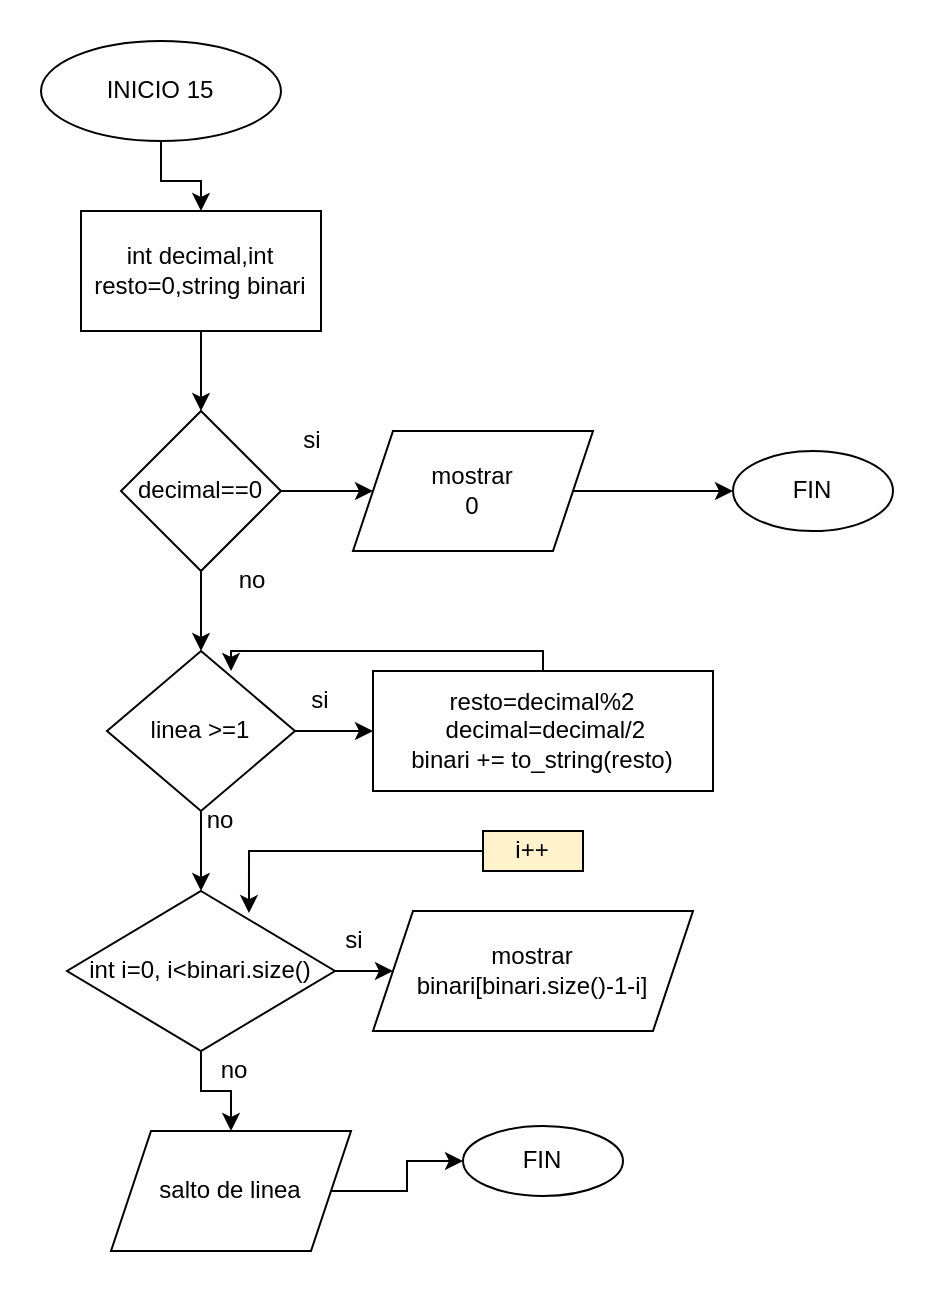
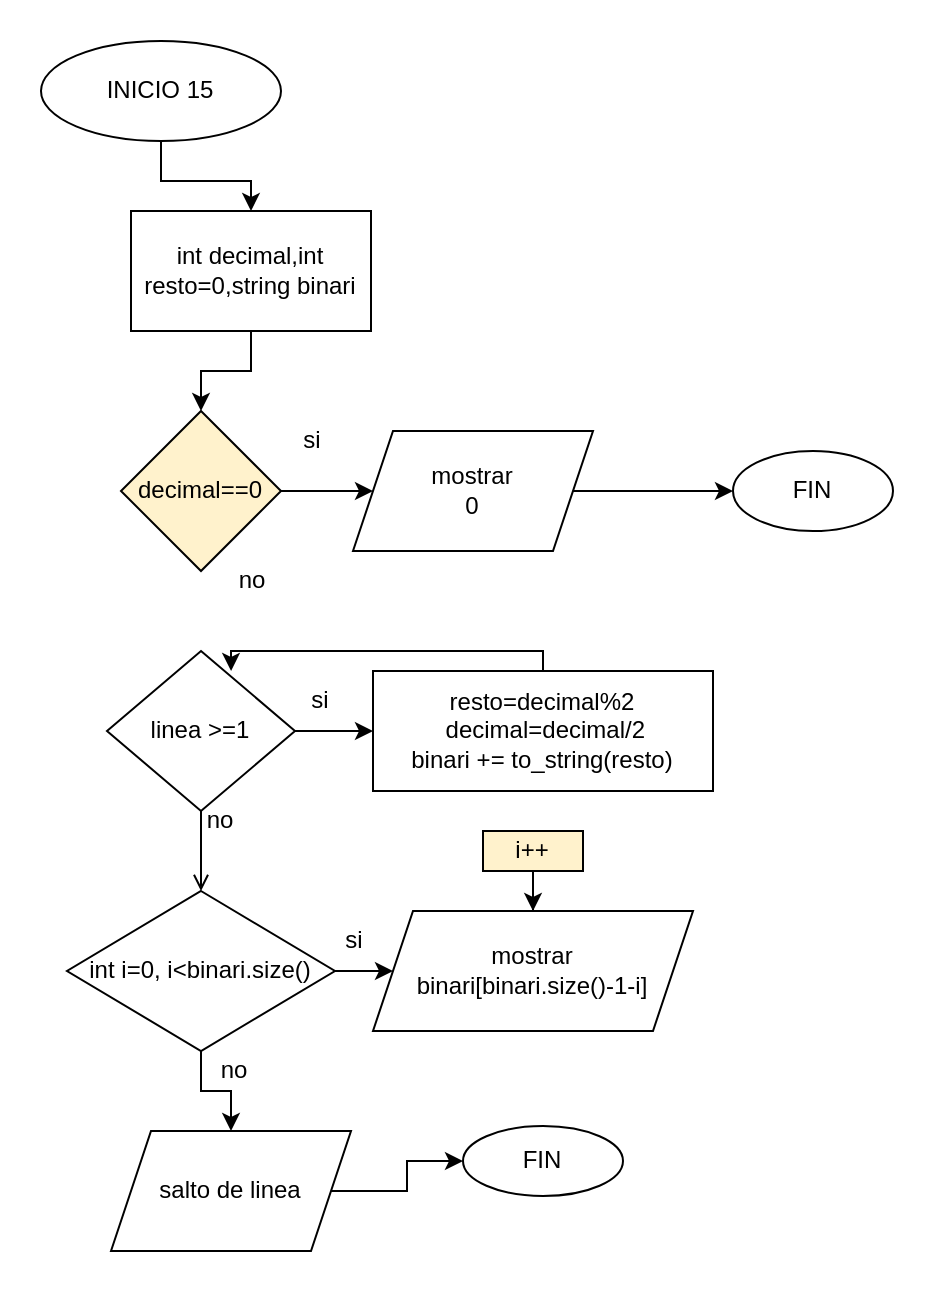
(201, 271) -> (251, 271)
(201, 491) -> (201, 491)
(201, 604) -> none
(342, 851) -> (533, 898)
(201, 876) -> (201, 878)
